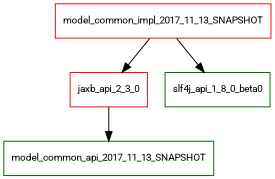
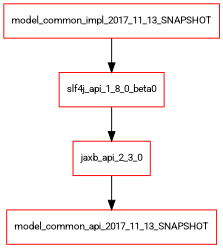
(139, 52) -> (112, 119)
(218, 90) -> (112, 90)
(109, 158) -> (112, 227)
